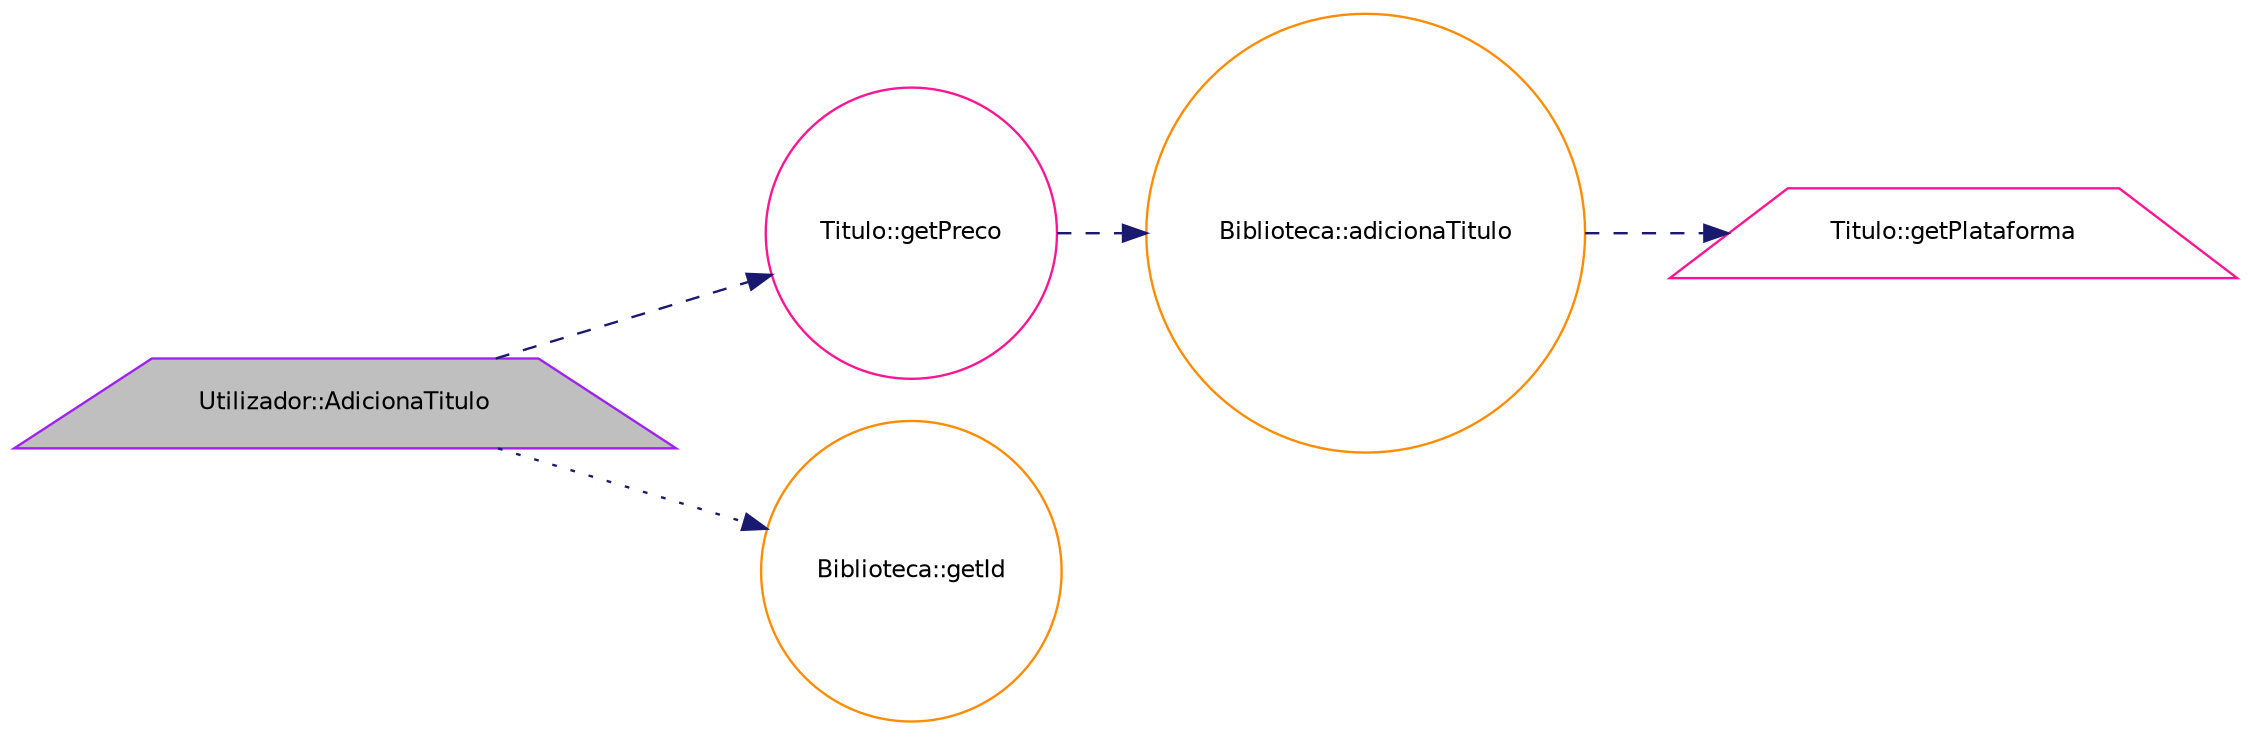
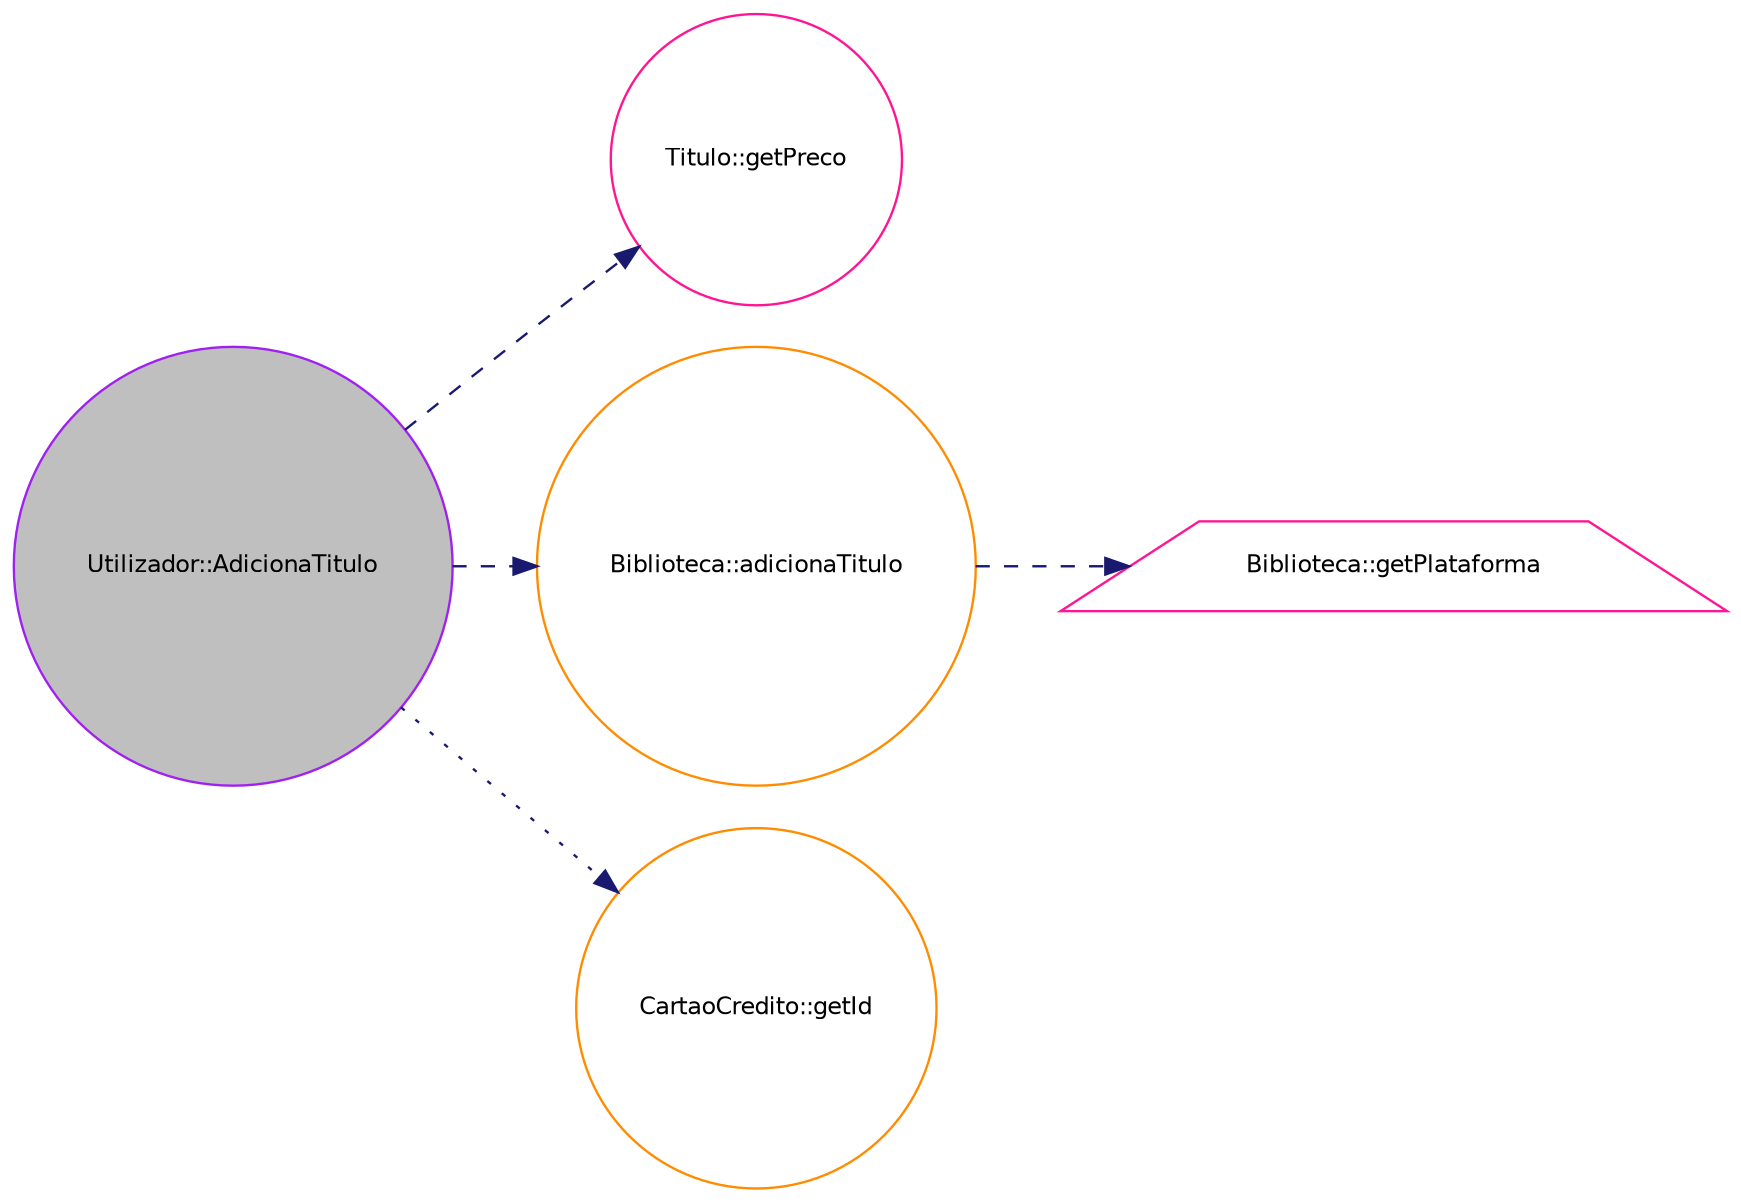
(1090, 233) -> (483, 566)
(1953, 233) -> (1394, 566)
(345, 403) -> (233, 566)
(911, 571) -> (756, 1008)
